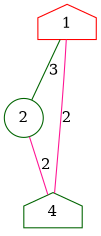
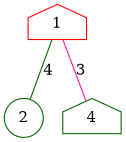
(54, 71) -> (49, 71)
(67, 118) -> (81, 71)
(39, 166) -> none
